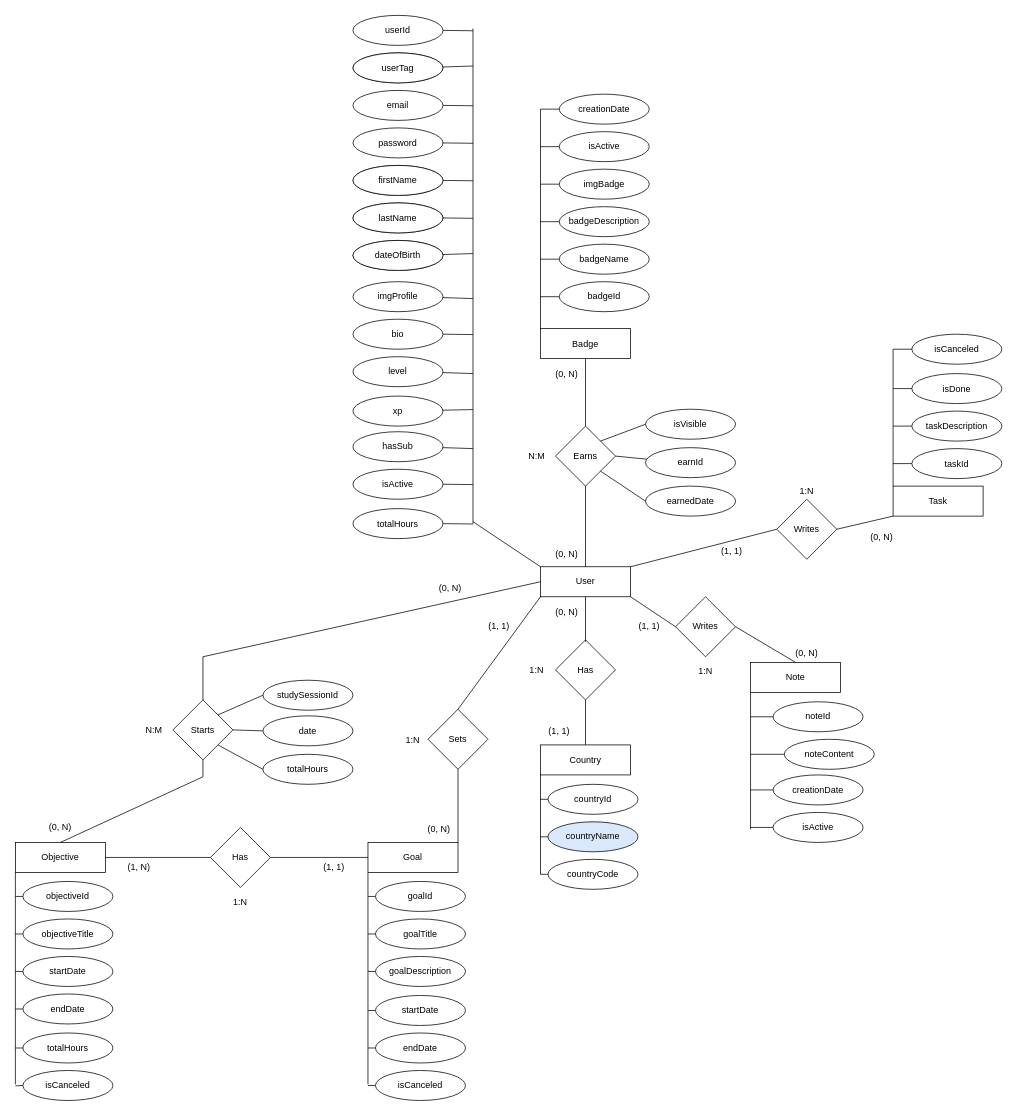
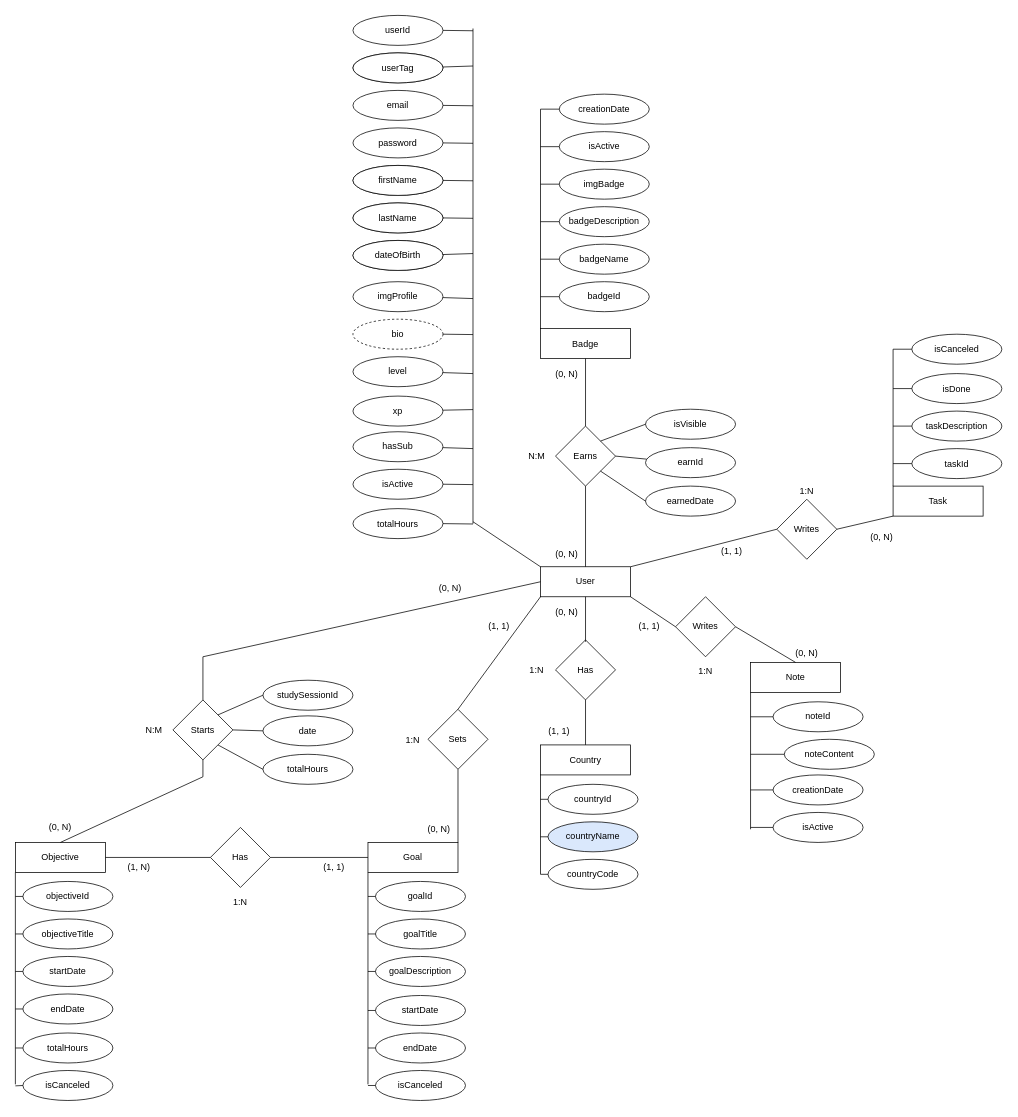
(398, 334) -> (398, 334)
